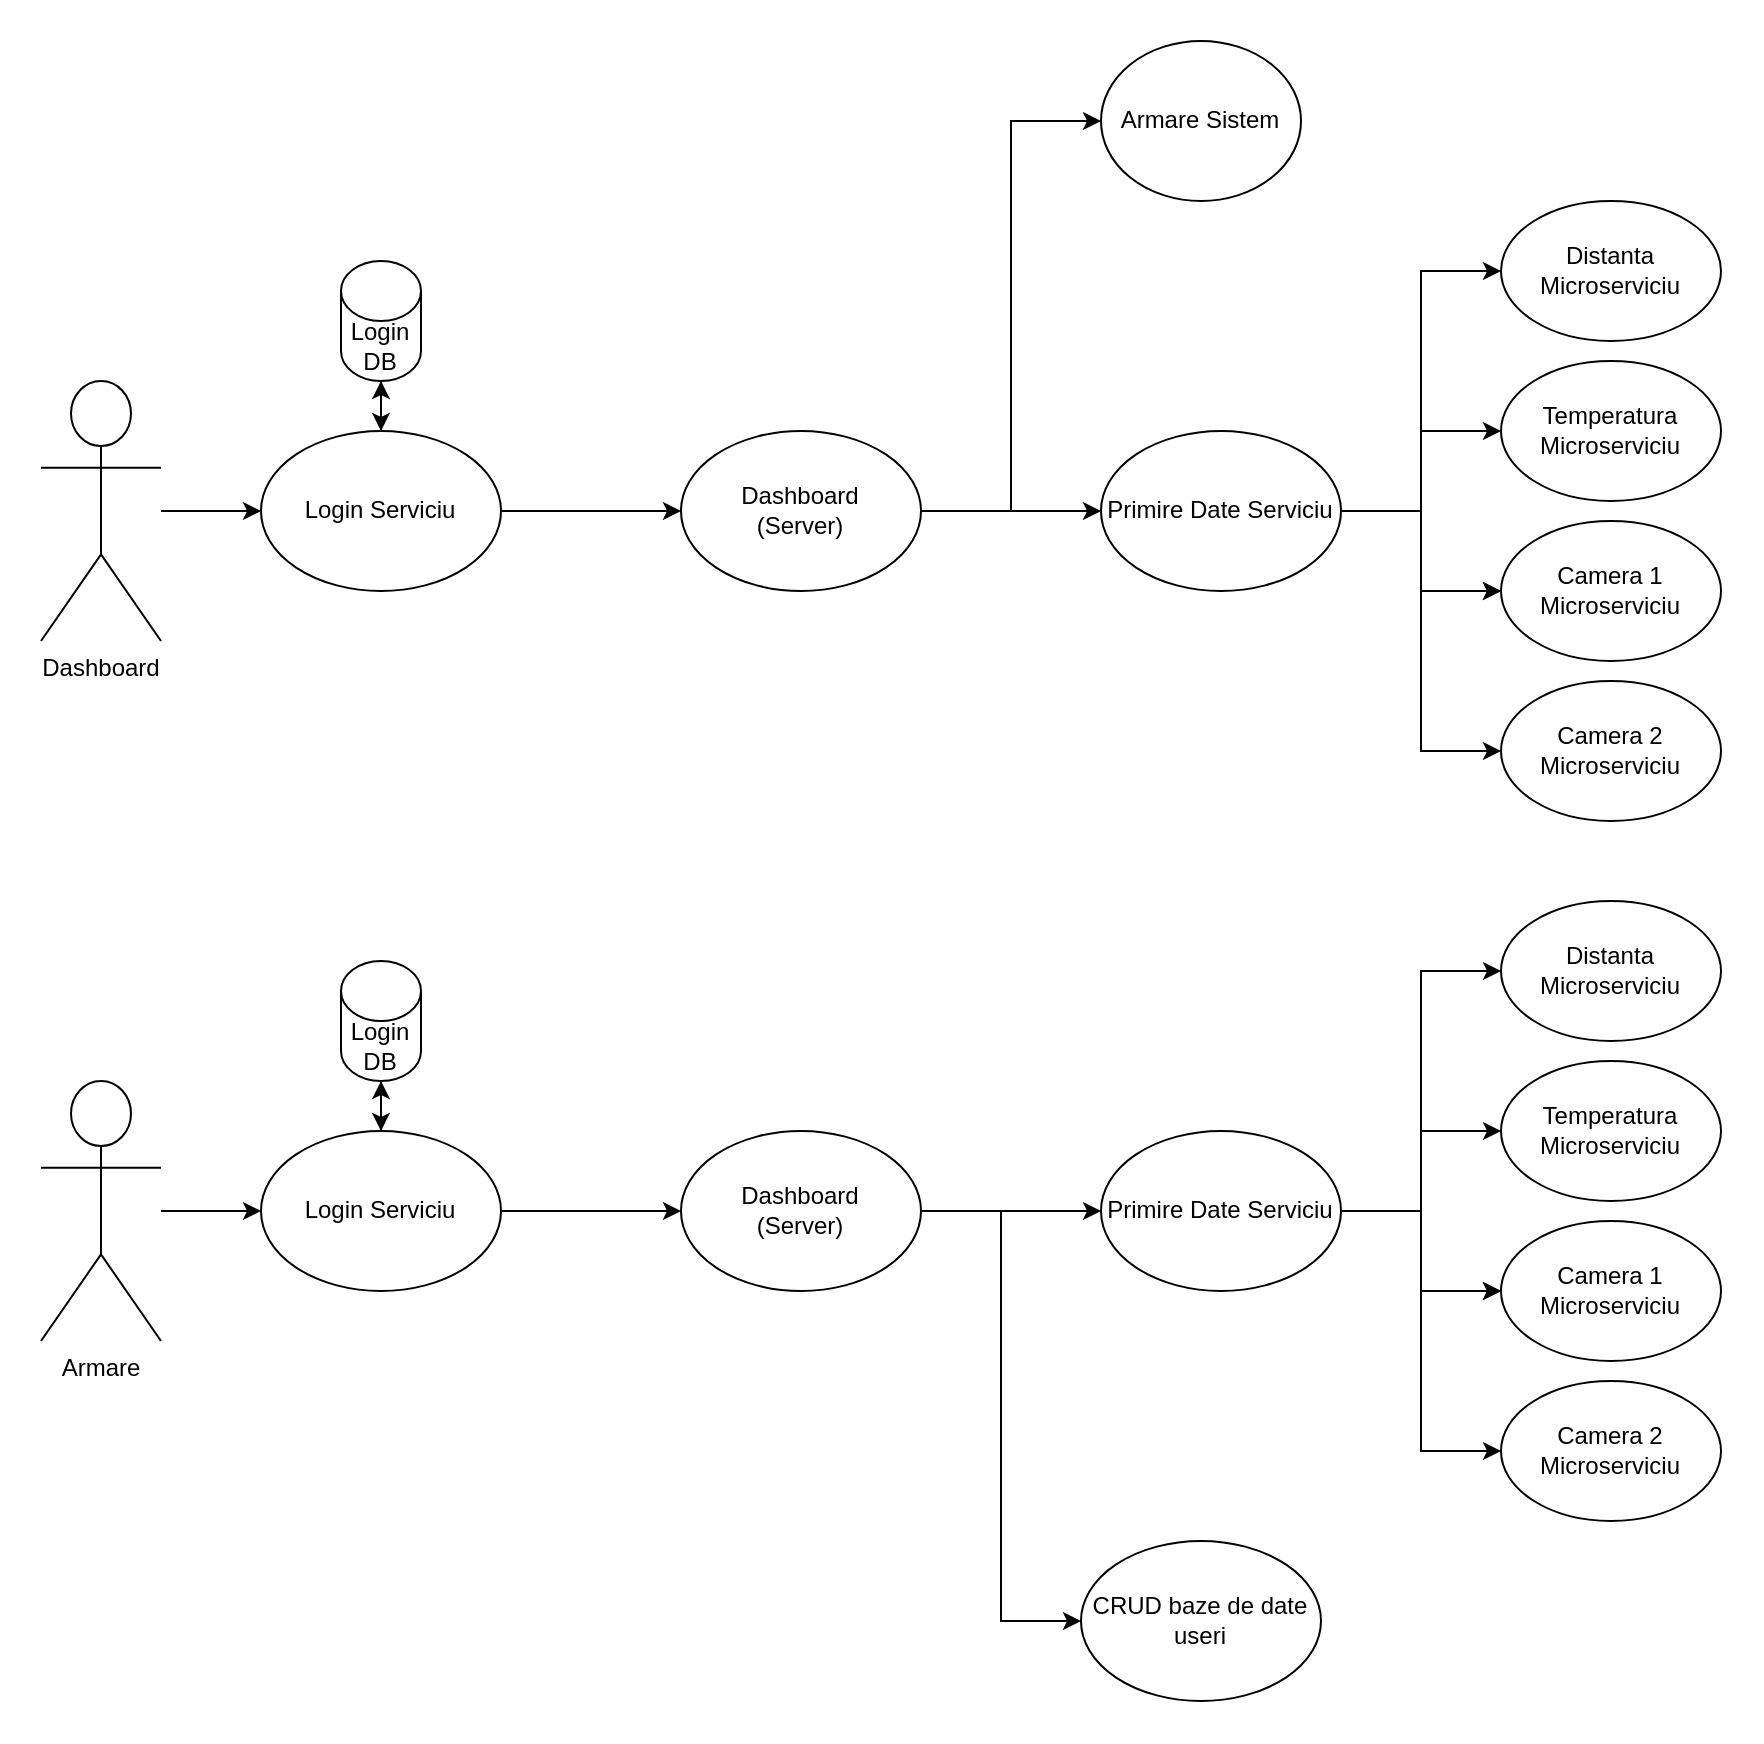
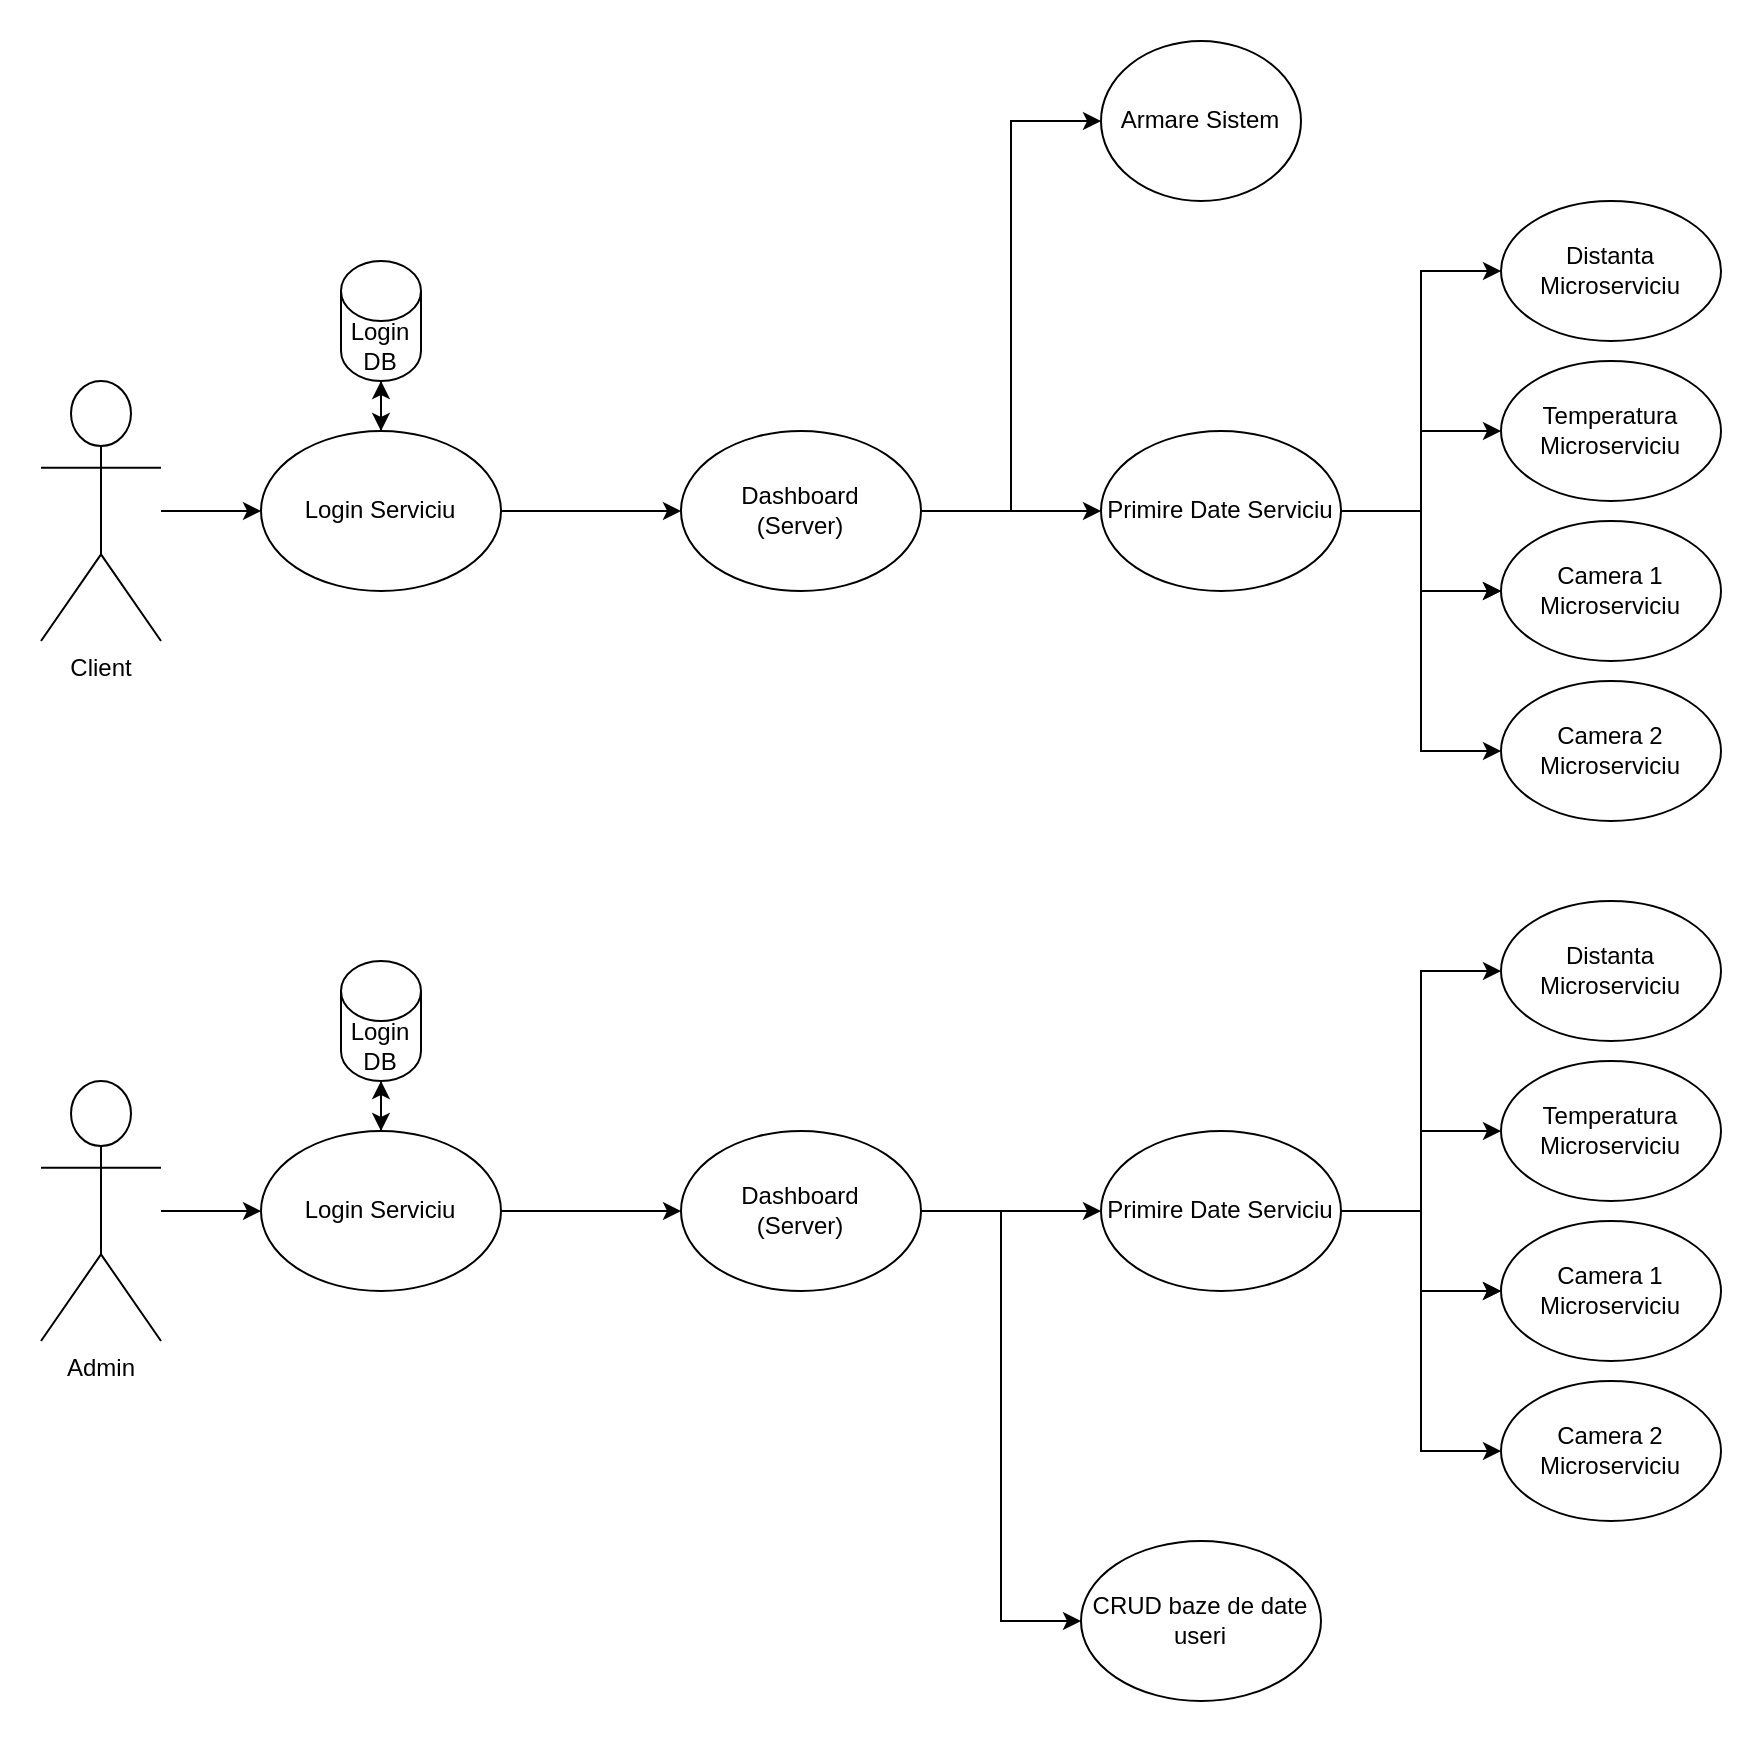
(102, 669) -> (102, 669)
(102, 1369) -> (102, 1369)
